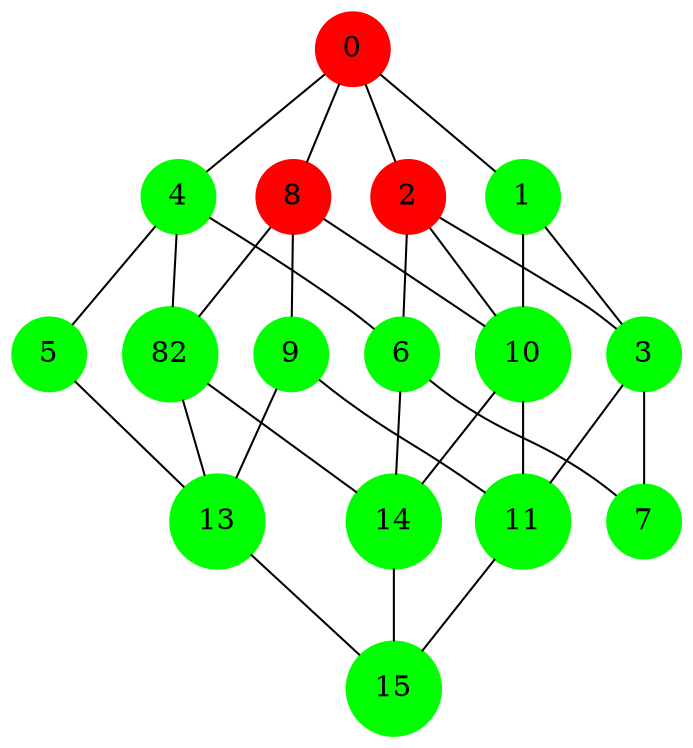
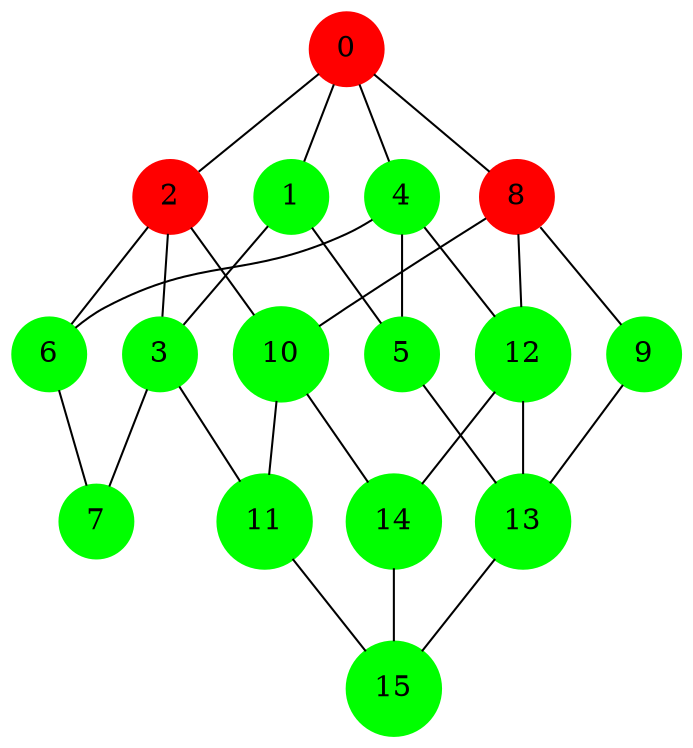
(523, 283) -> (347, 276)
(170, 354) -> (523, 354)
(399, 421) -> none
(414, 446) -> none
